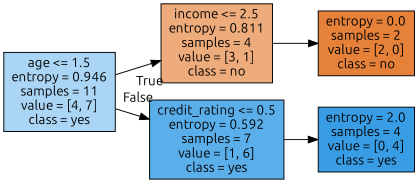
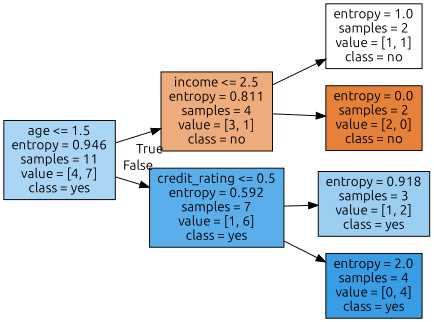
none -> (374, 36)
none -> (374, 204)
